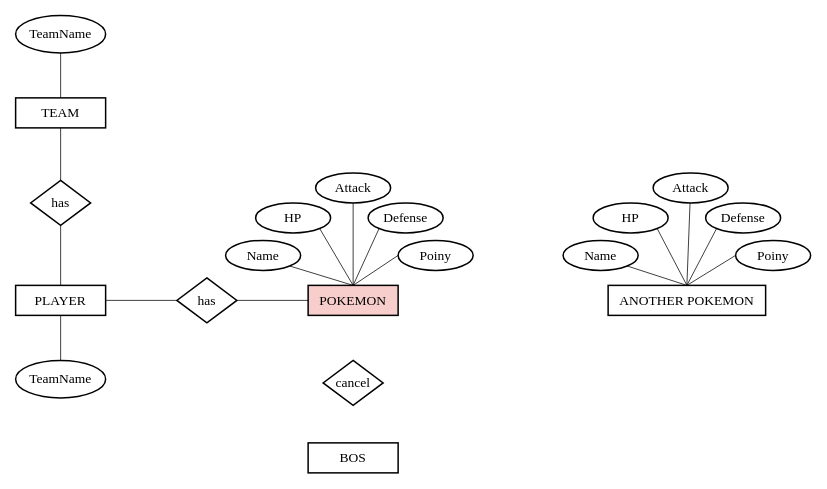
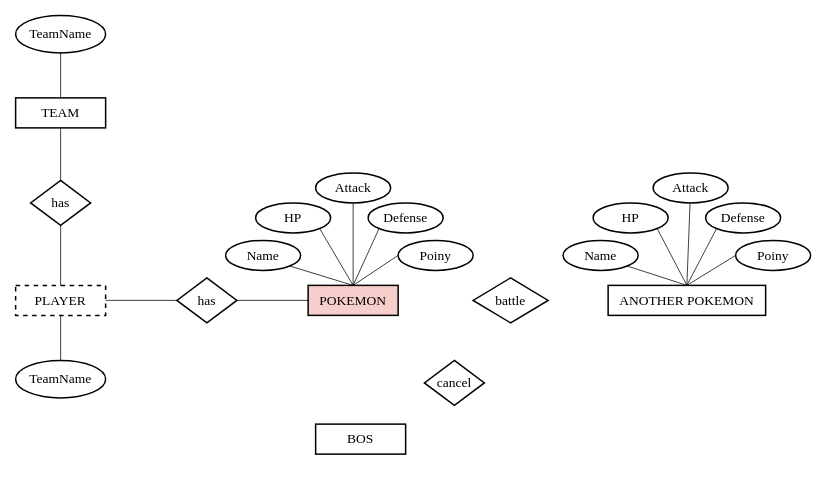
(60, 300) -> (60, 300)
none -> (510, 300)
(353, 383) -> (454, 383)
(353, 458) -> (360, 439)
